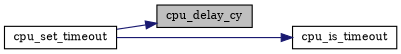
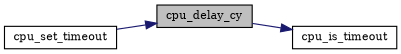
(199, 38) -> (267, 26)
